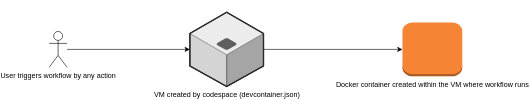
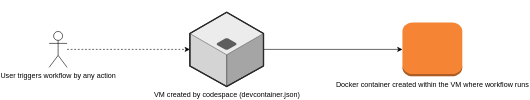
(126, 50) -> (126, 50)
